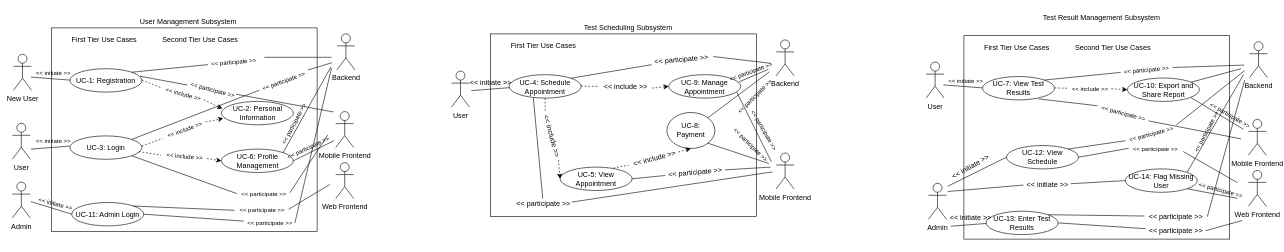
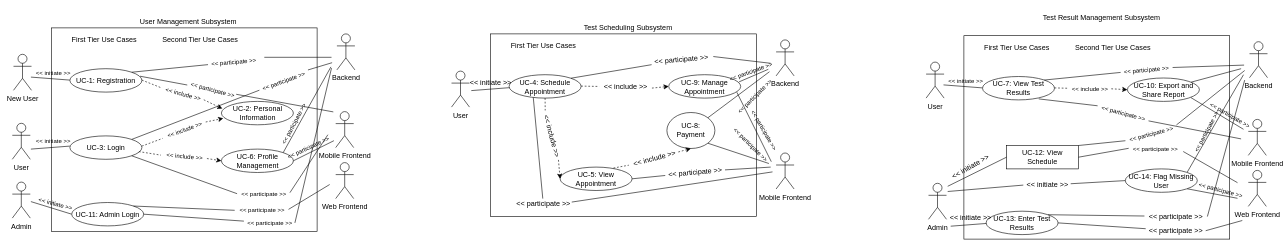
(1043, 157) -> (1043, 157)
